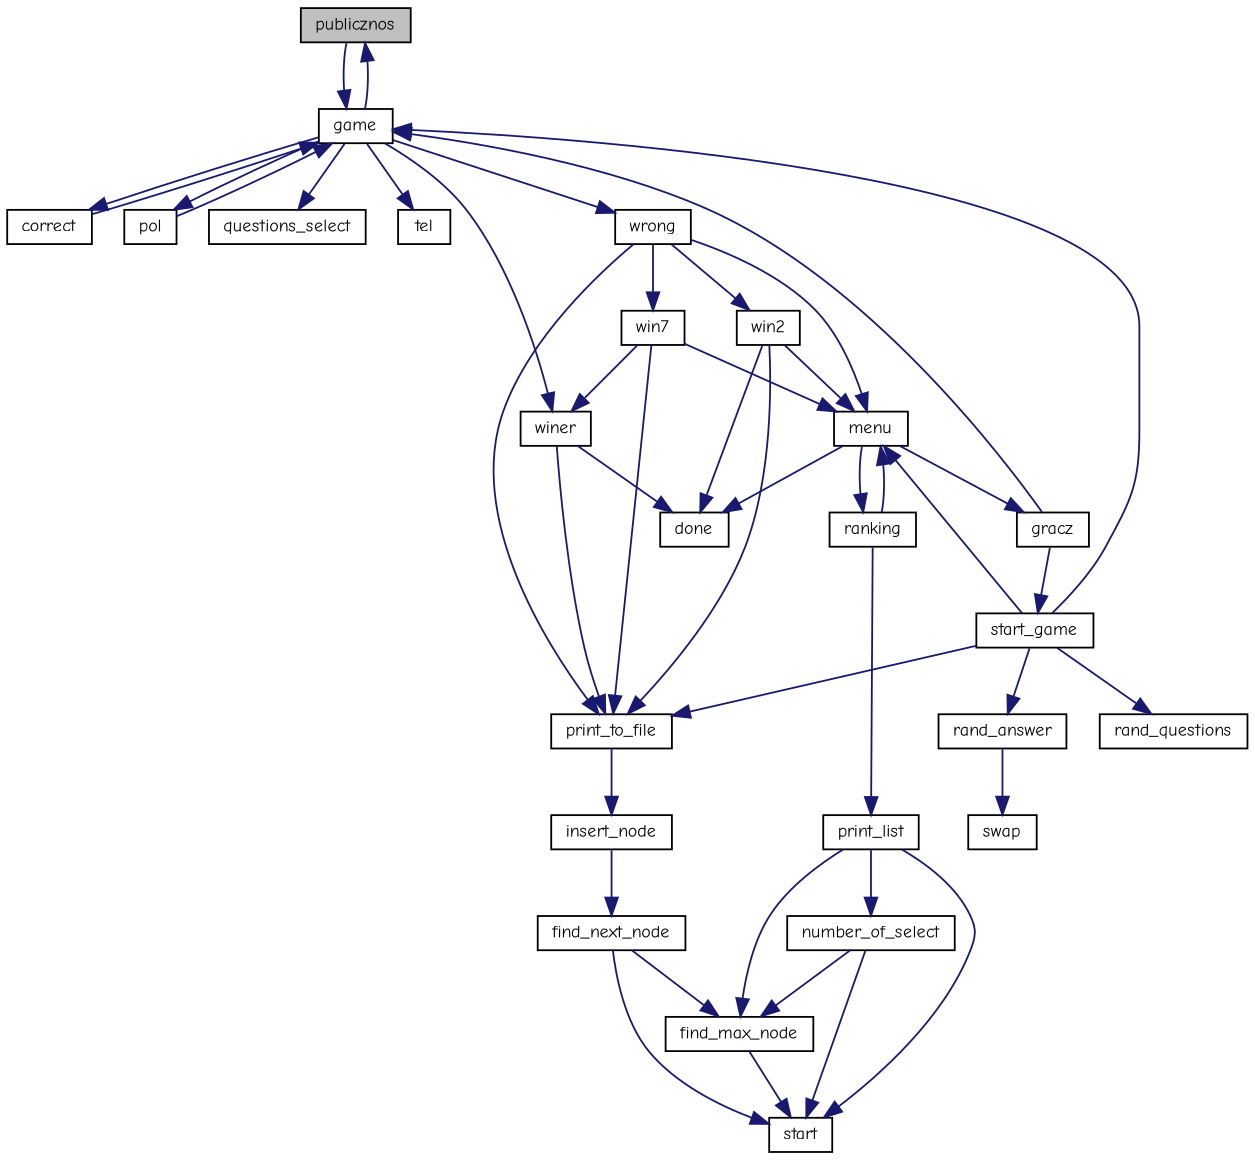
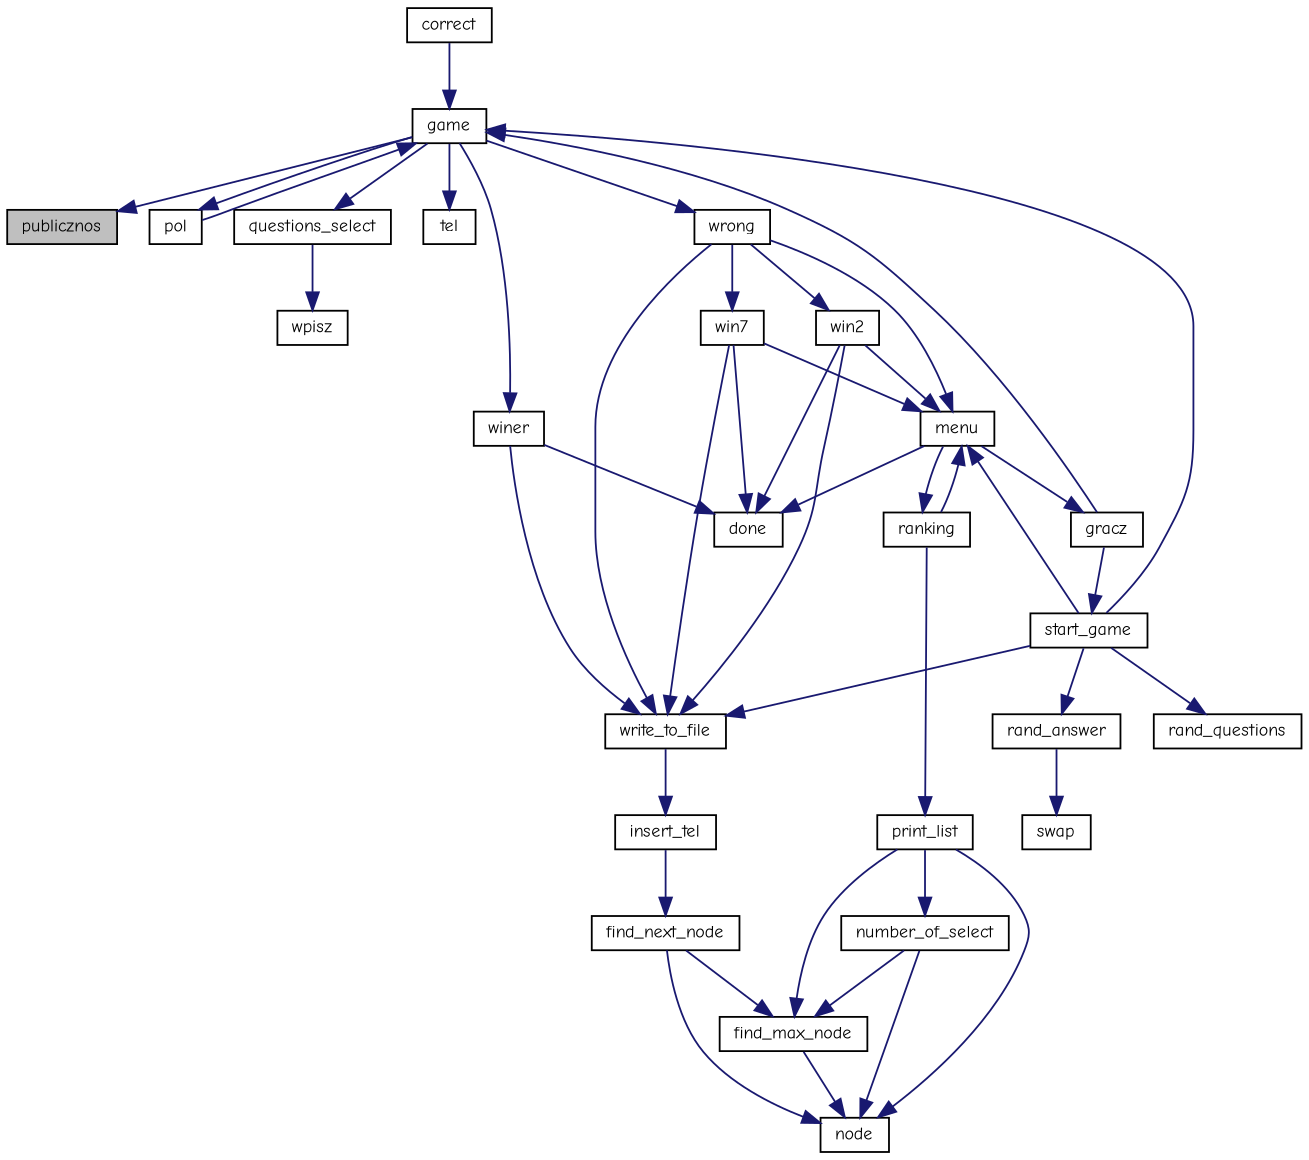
(344, 67) -> none
(212, 170) -> none
none -> (313, 328)
(611, 372) -> (740, 420)
(612, 731) -> (666, 731)
(612, 832) -> (666, 832)
(801, 1135) -> (855, 1135)
